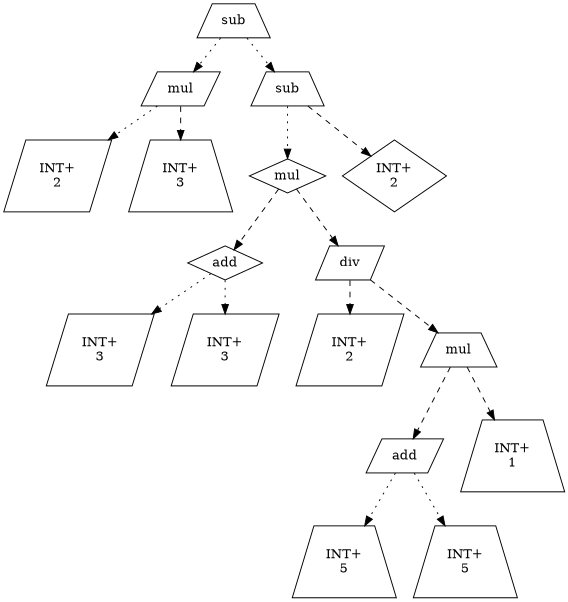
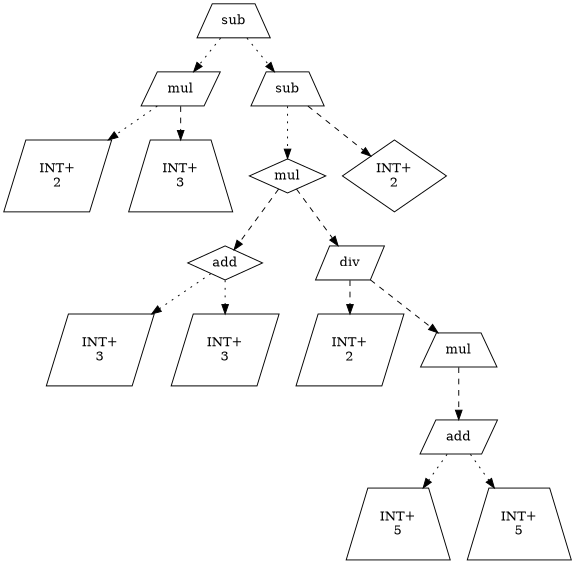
(513, 456) -> none
